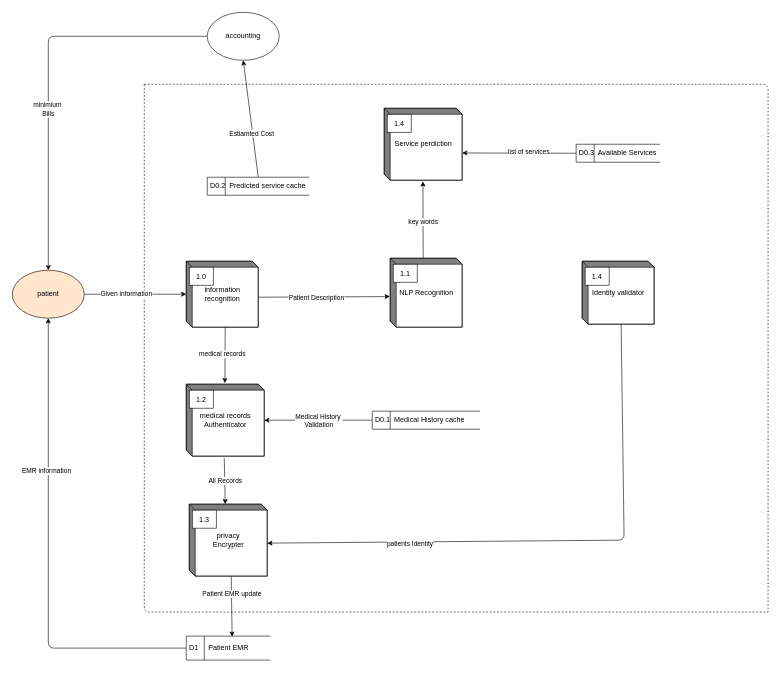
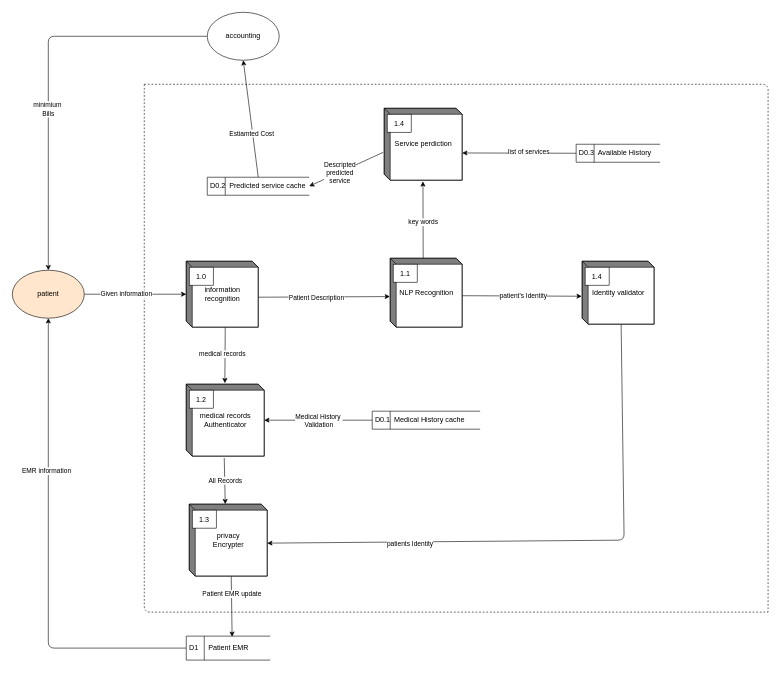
(621, 153) -> (619, 153)
none -> (348, 168)
none -> (523, 296)
